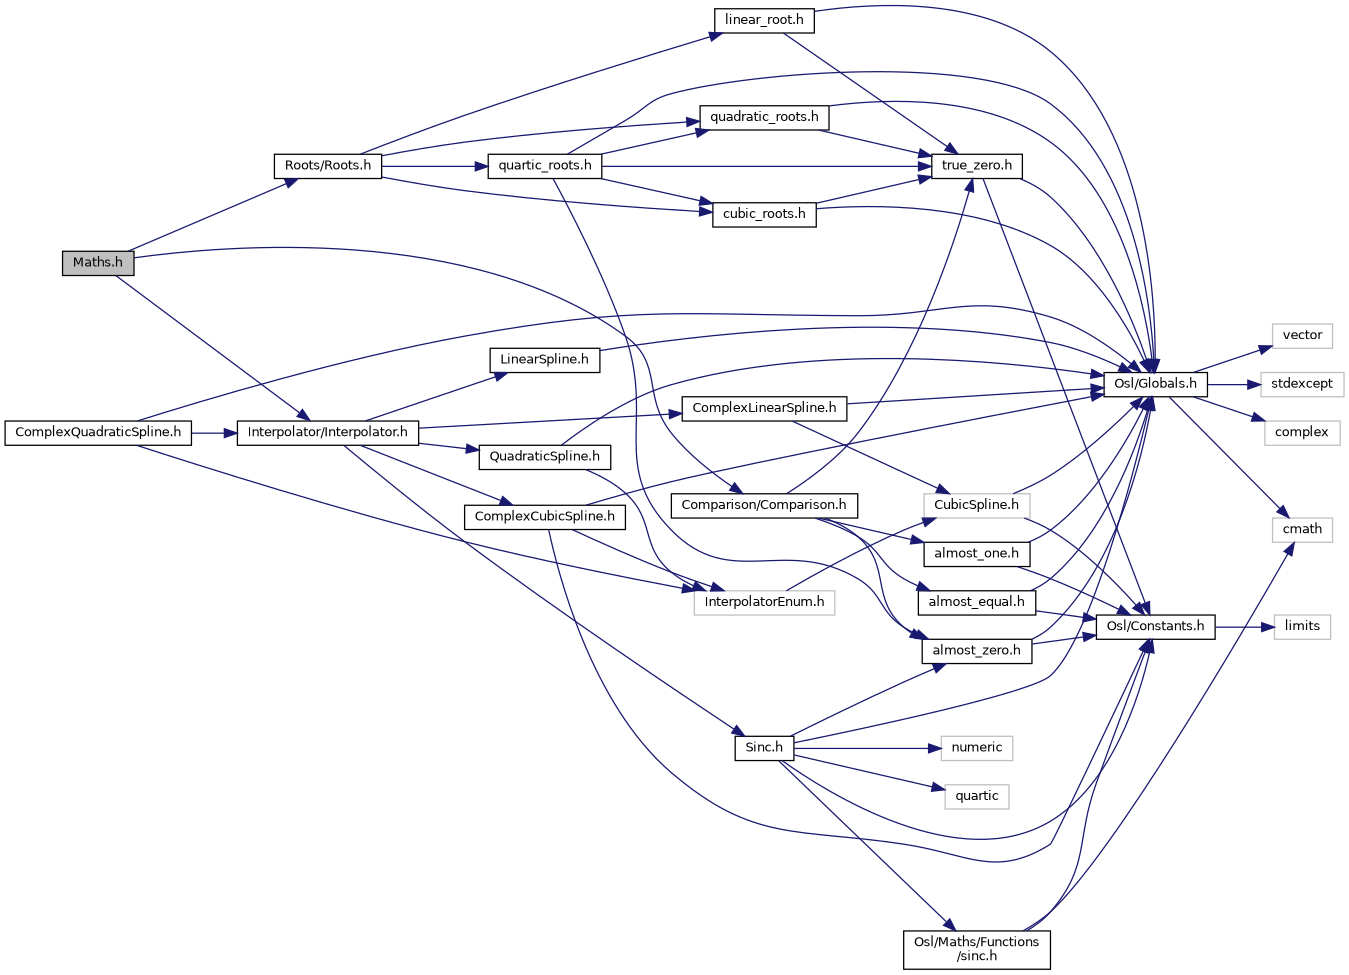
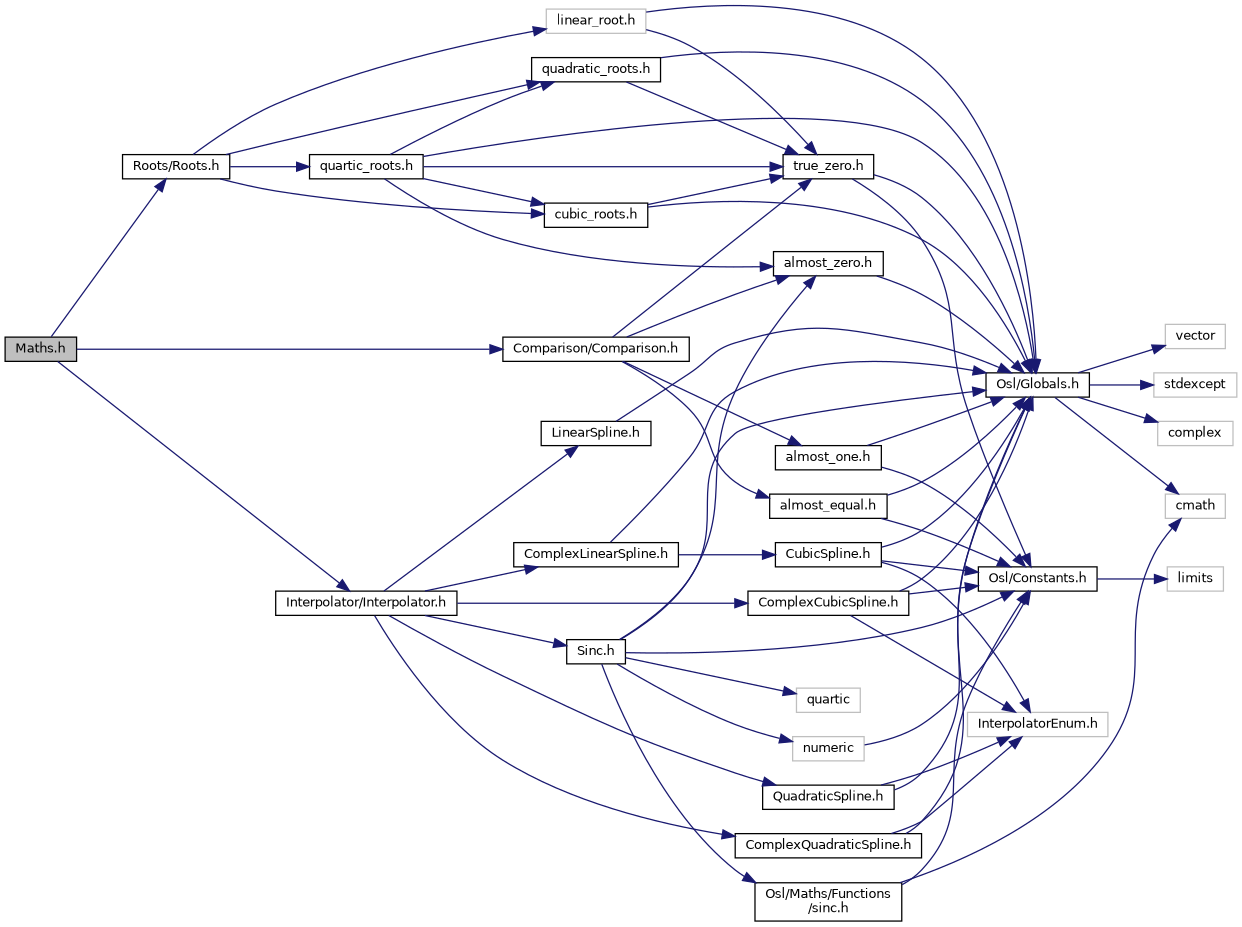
(765, 21) -> (596, 21)
(208, 433) -> (519, 770)
(977, 506) -> (828, 555)
(854, 554) -> (969, 621)
(1058, 640) -> (947, 704)
